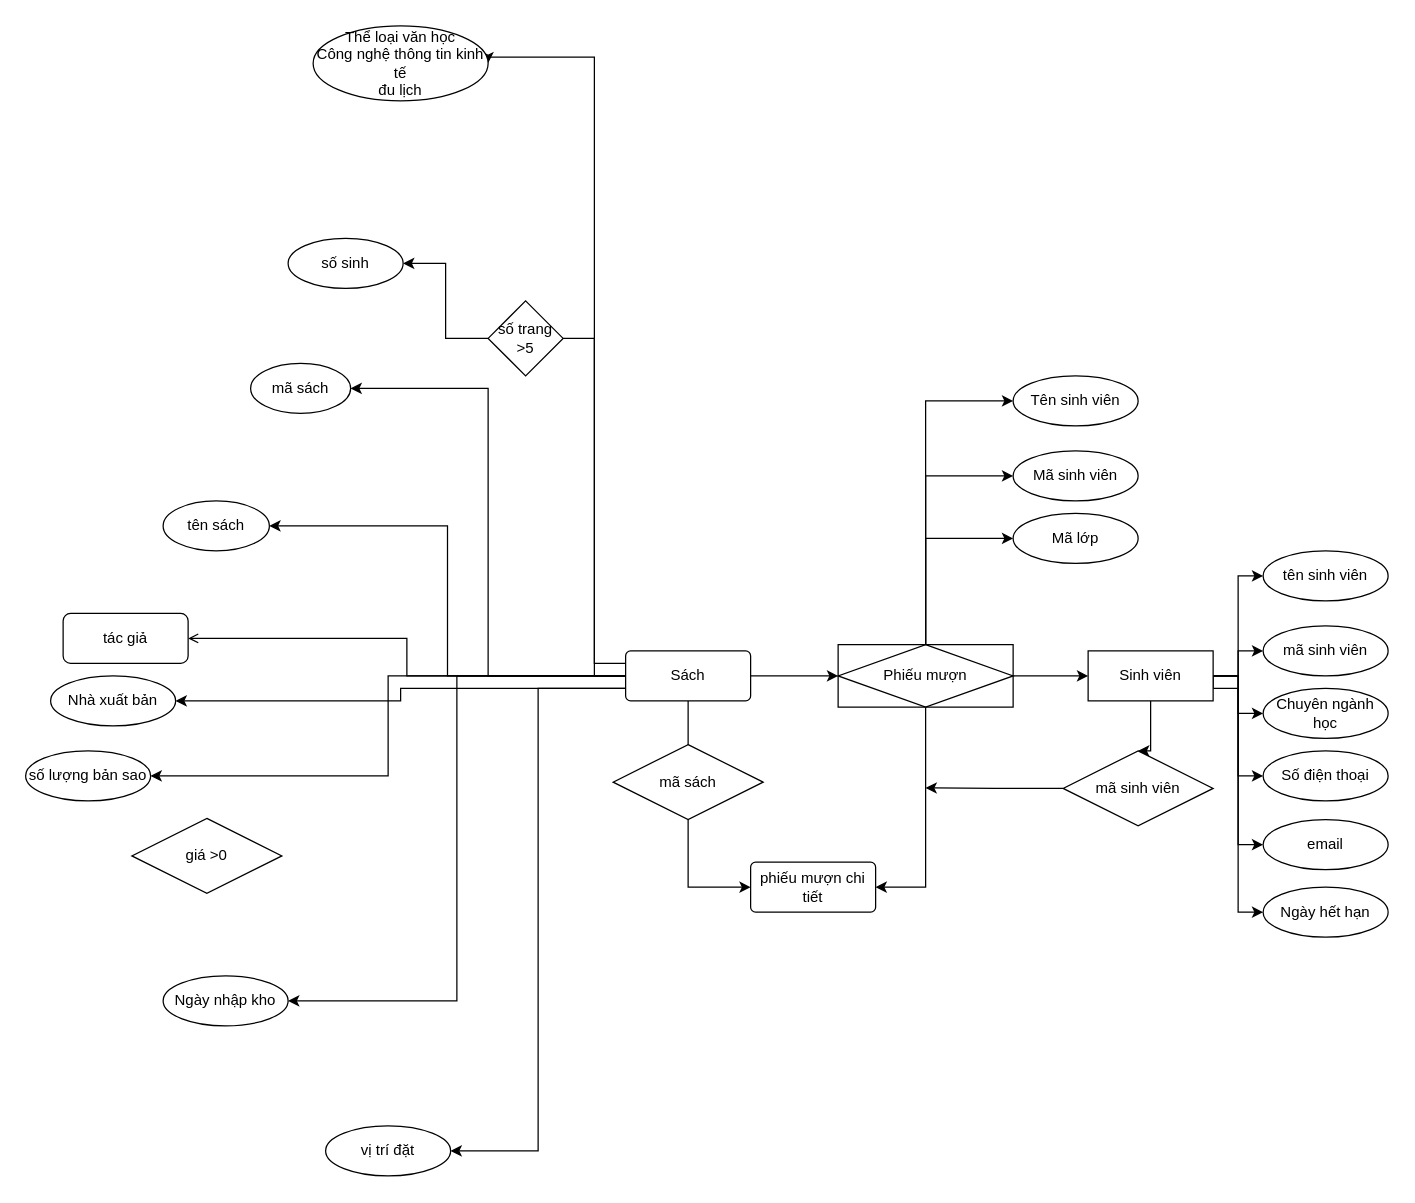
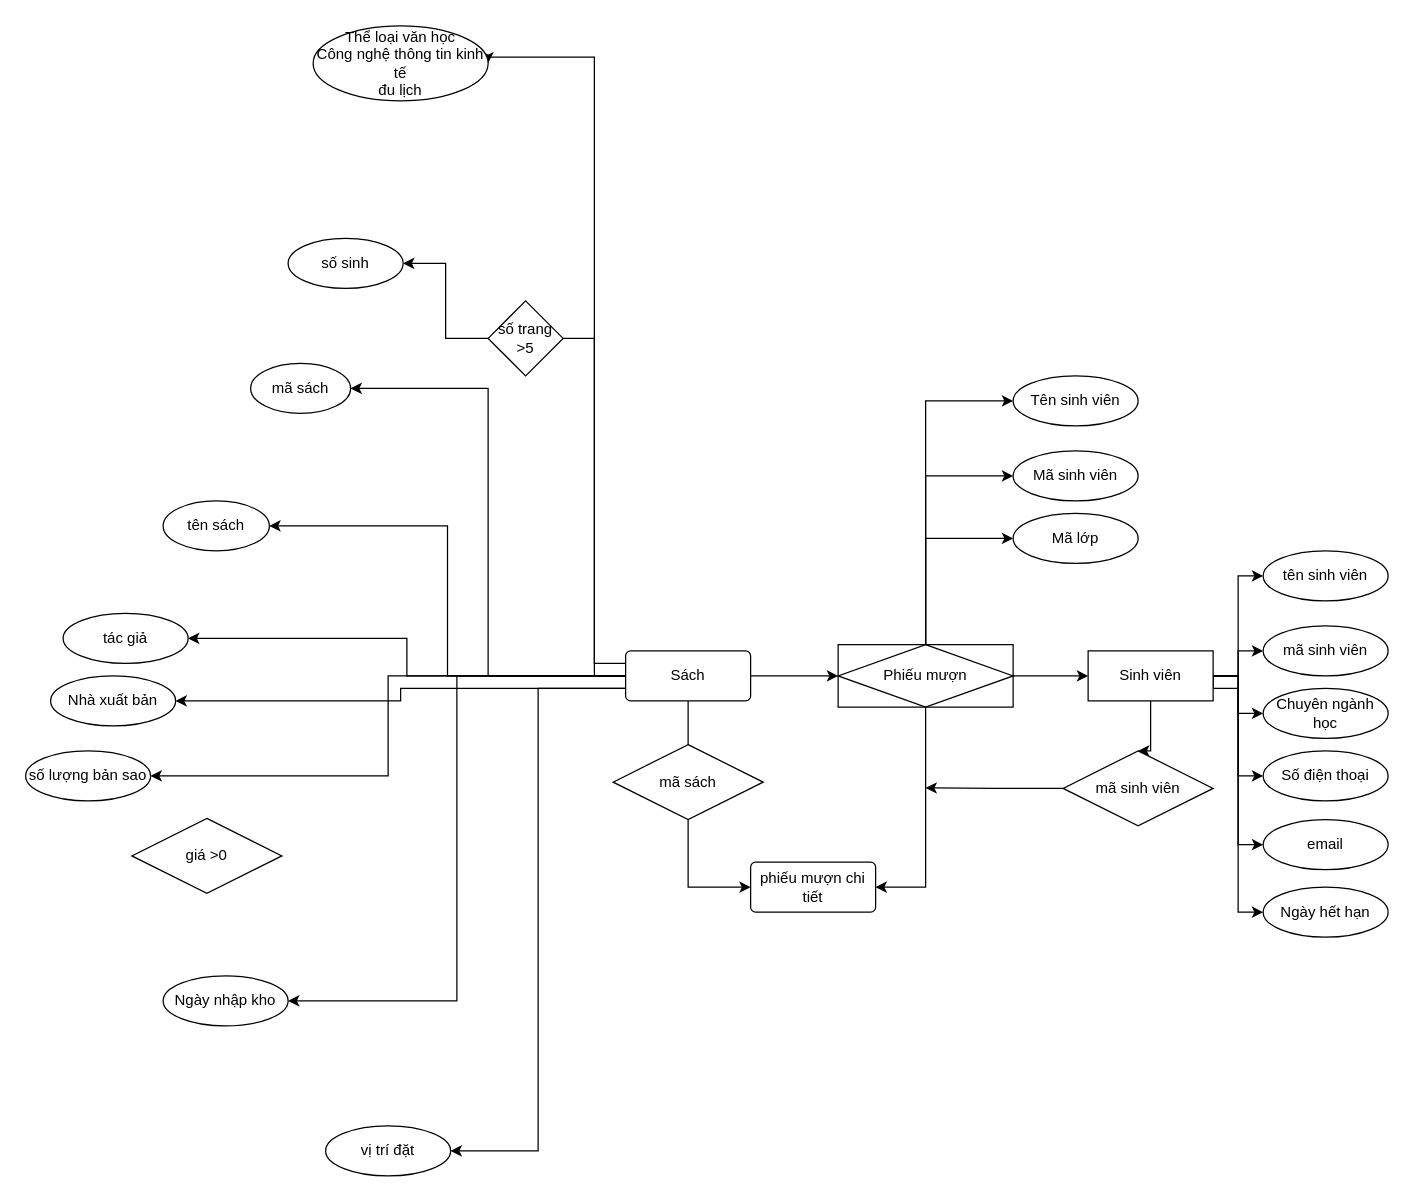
(126, 638) -> (126, 638)
(195, 638) -> (198, 638)
